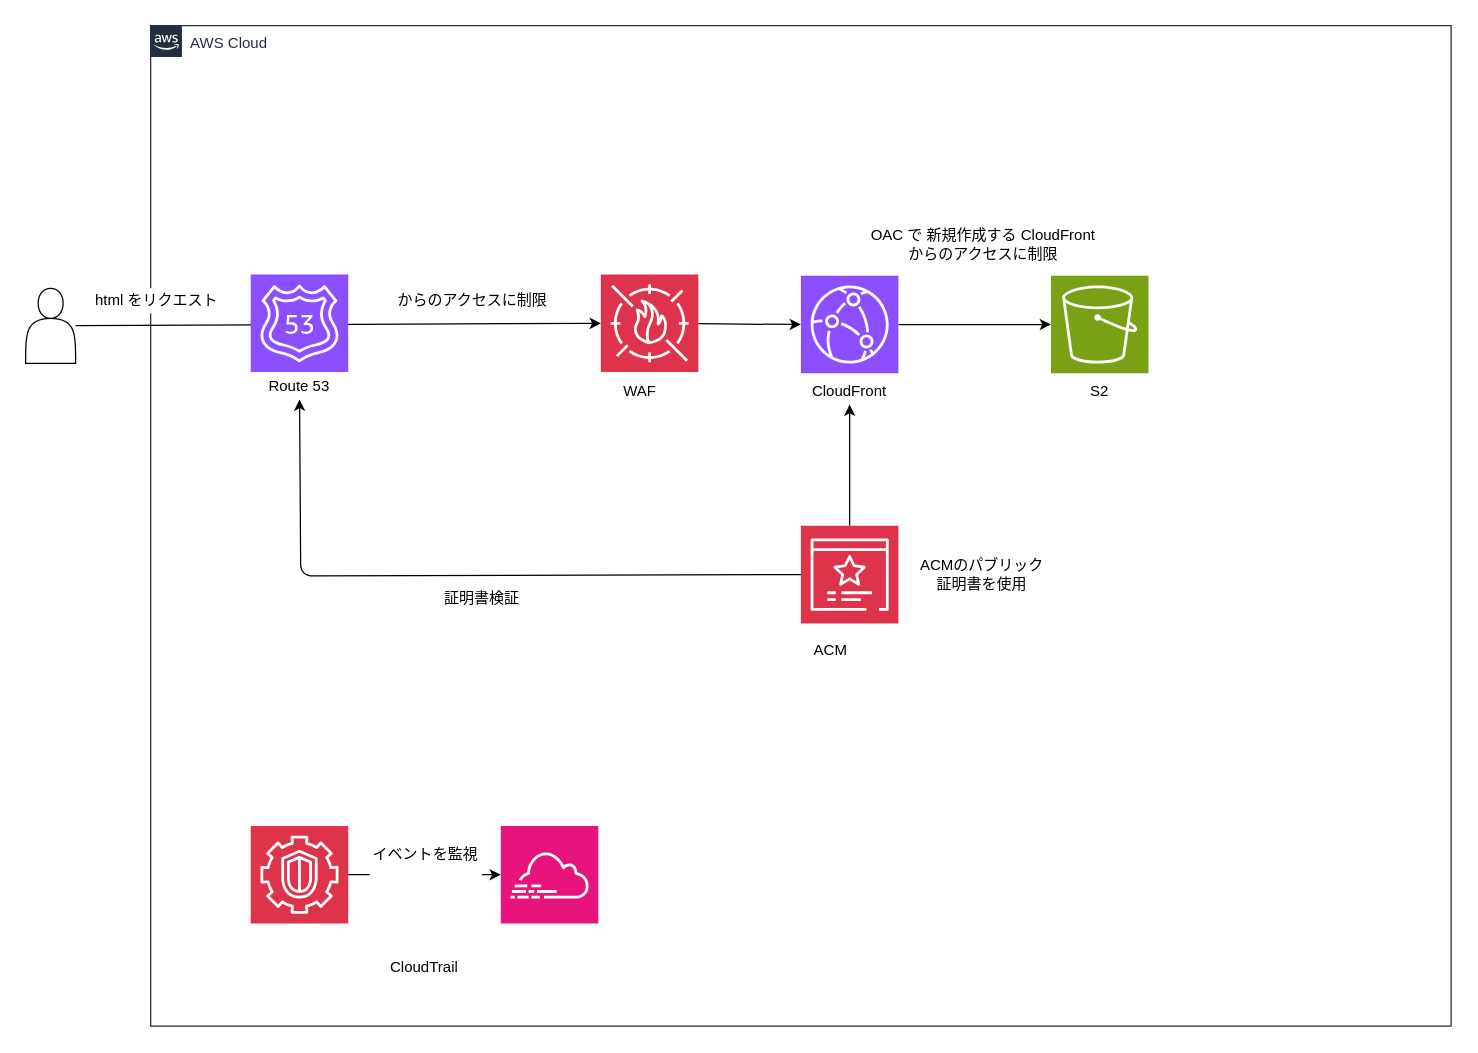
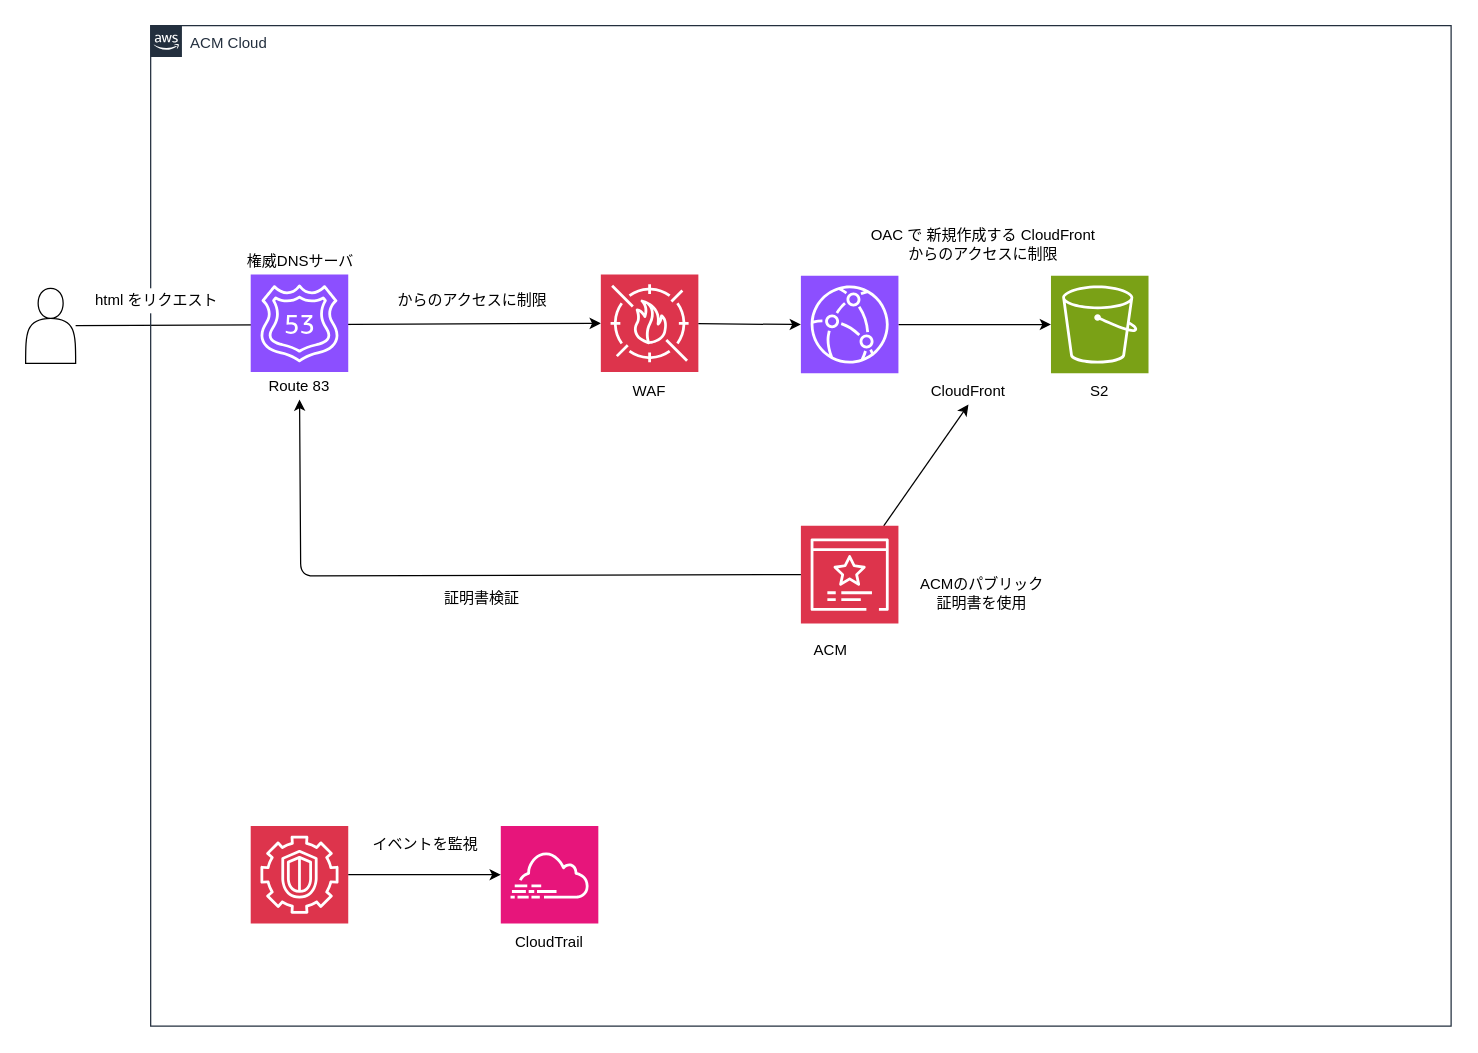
(225, 43) -> (225, 43)
none -> (301, 262)
(299, 387) -> (299, 387)
(640, 392) -> (649, 392)
(849, 392) -> (968, 392)
(982, 574) -> (982, 593)
(426, 854) -> (426, 844)
(424, 967) -> (549, 942)
